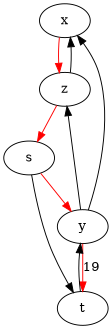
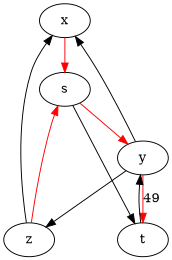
(59, 50) -> (65, 50)
(92, 268) -> (152, 199)
